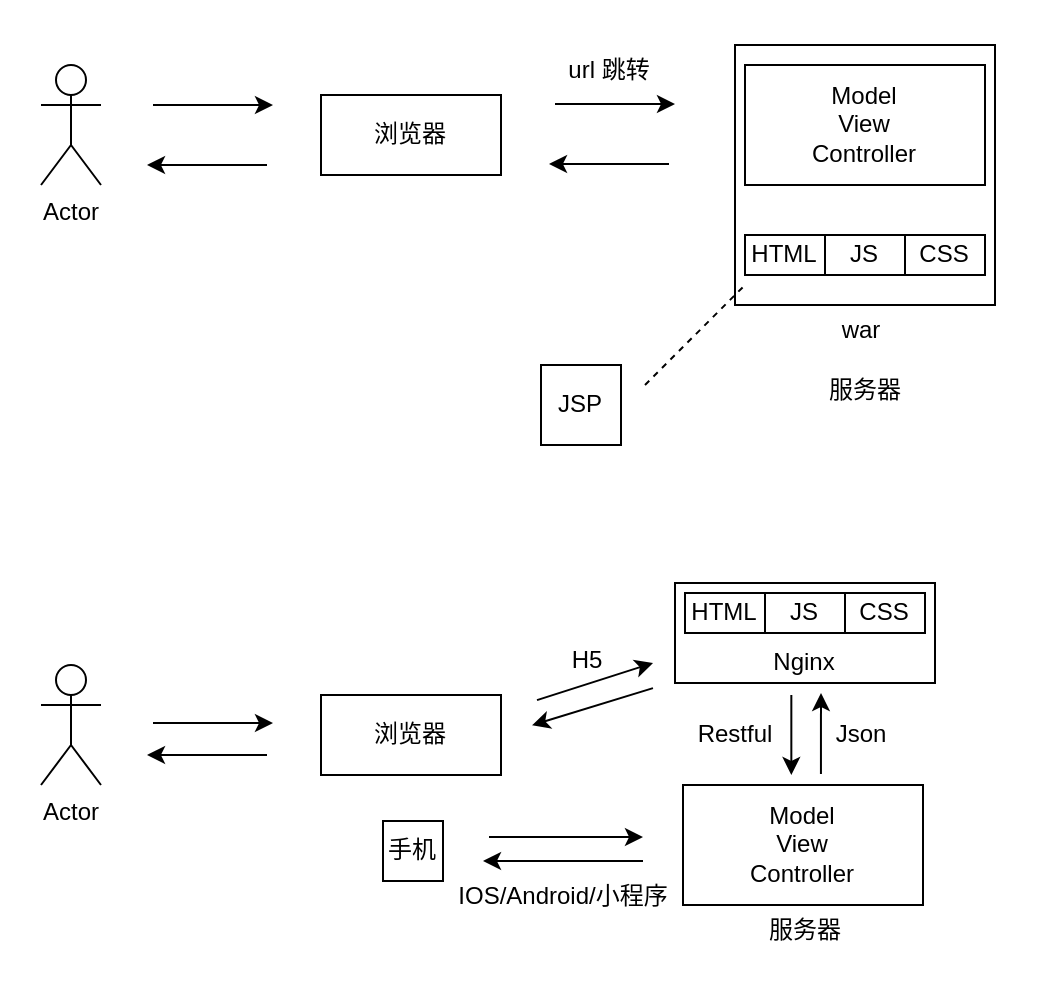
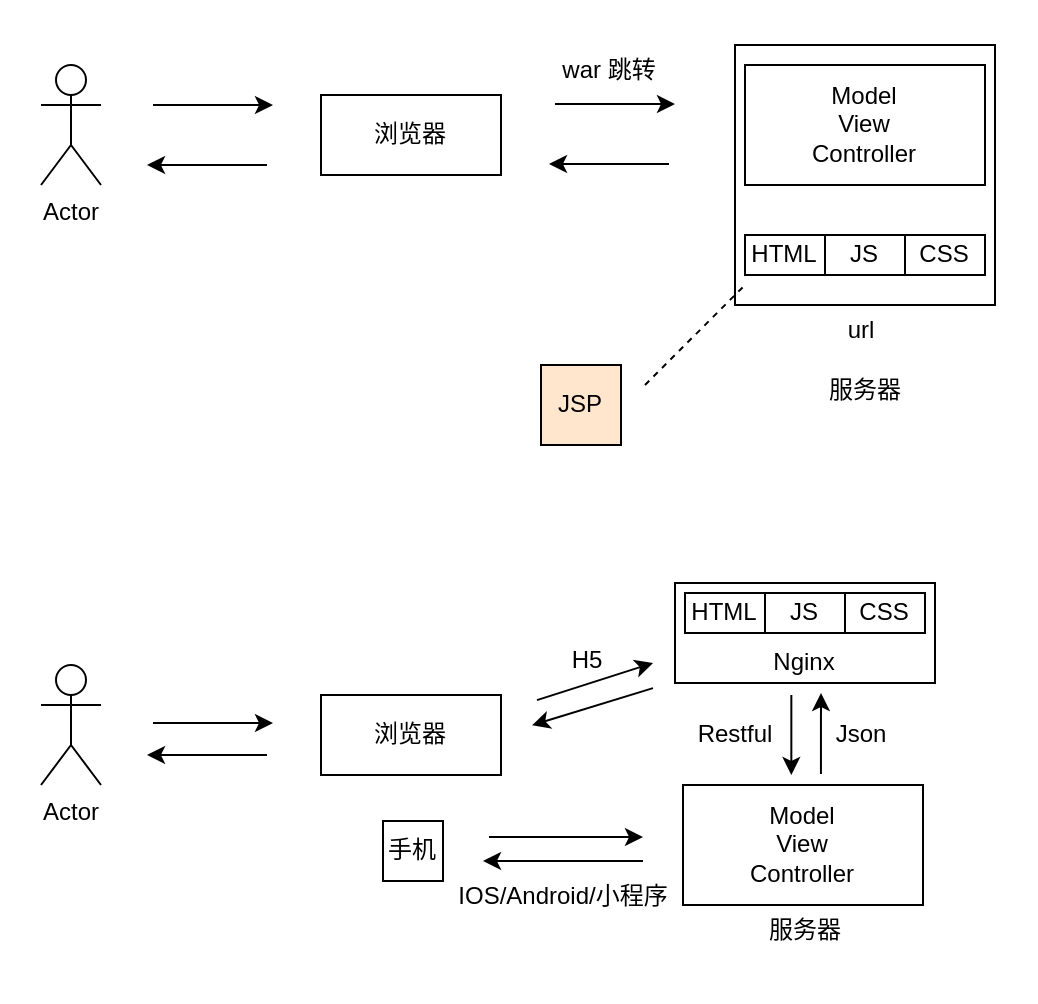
(610, 71) -> (610, 71)
(862, 331) -> (862, 331)
(581, 405) -> (581, 405)
